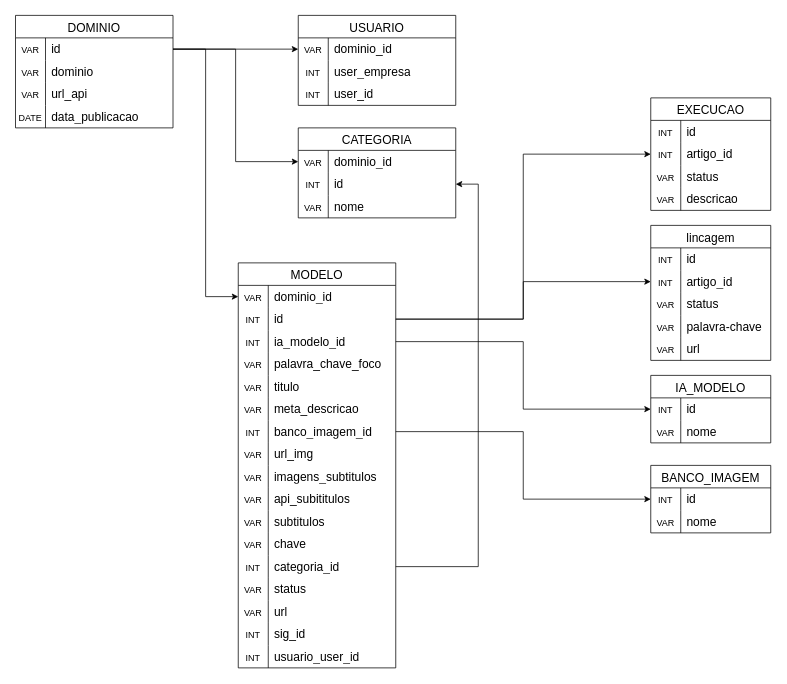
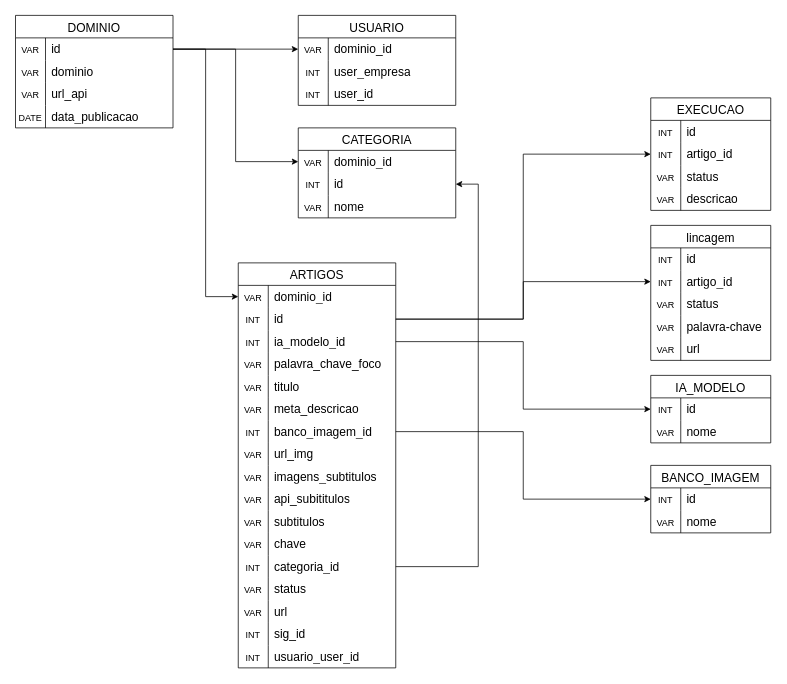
(317, 275) -> (317, 275)
